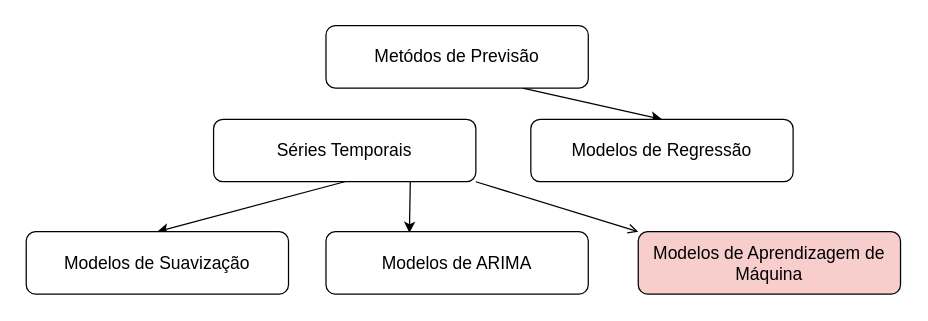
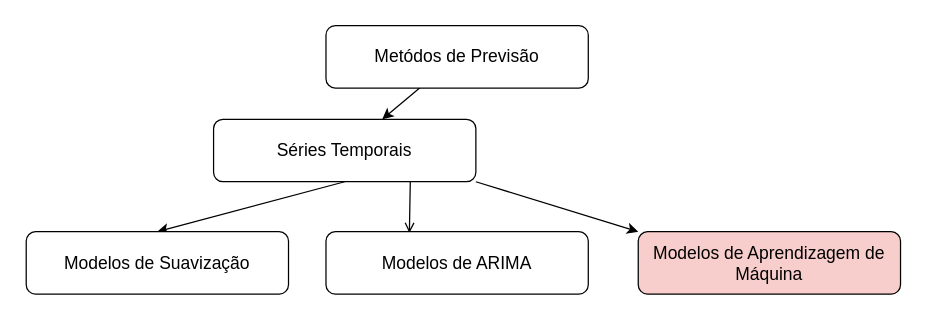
none -> (404, 101)
(589, 103) -> none
(662, 151) -> none
(409, 223) -> (409, 225)
(631, 230) -> (629, 229)
